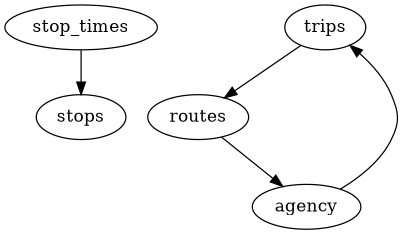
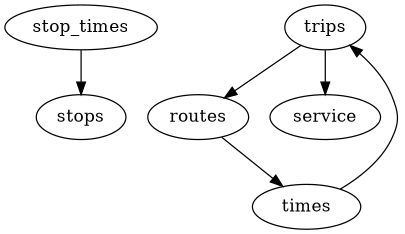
none -> (325, 117)
(307, 207) -> (307, 207)
